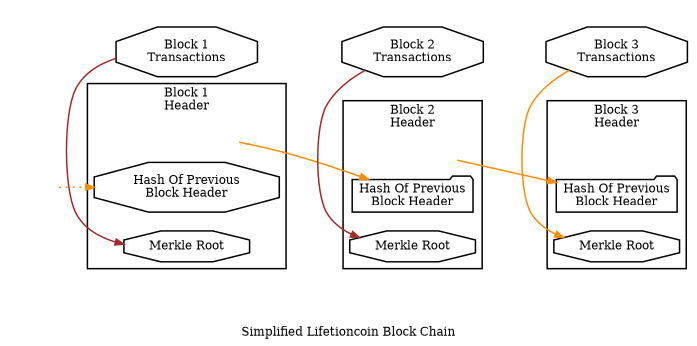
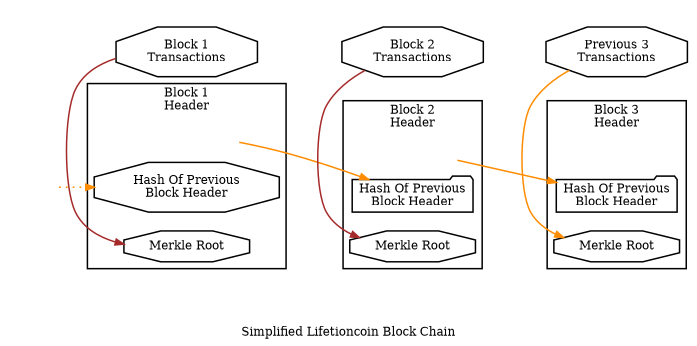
(617, 52) -> (617, 52)
